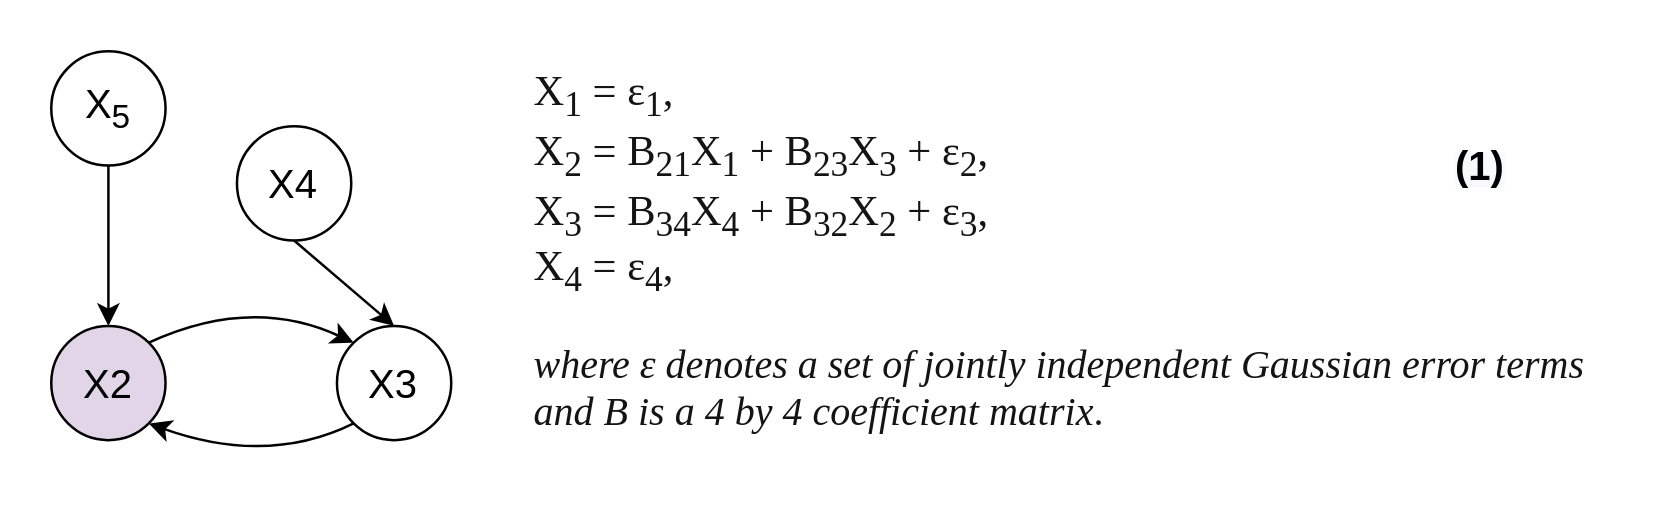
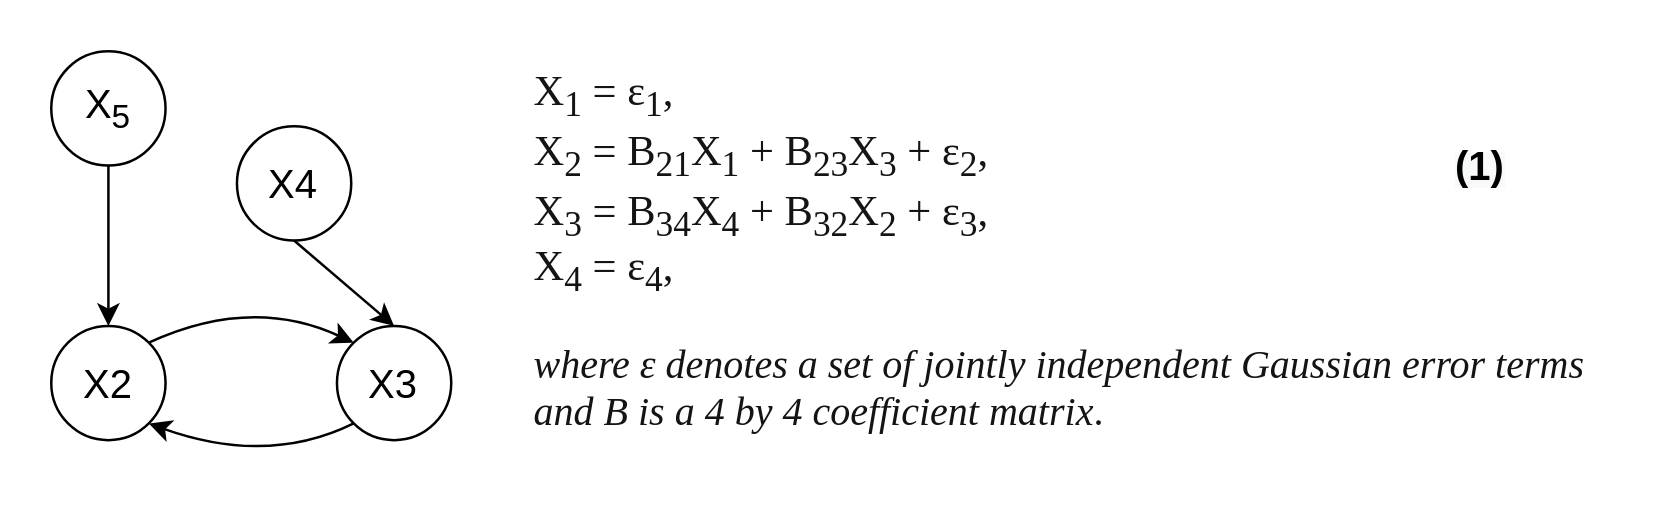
(108, 383) -> (108, 383)
